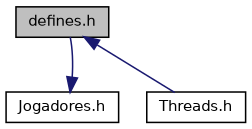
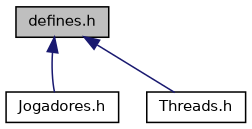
(72, 57) -> (52, 72)
